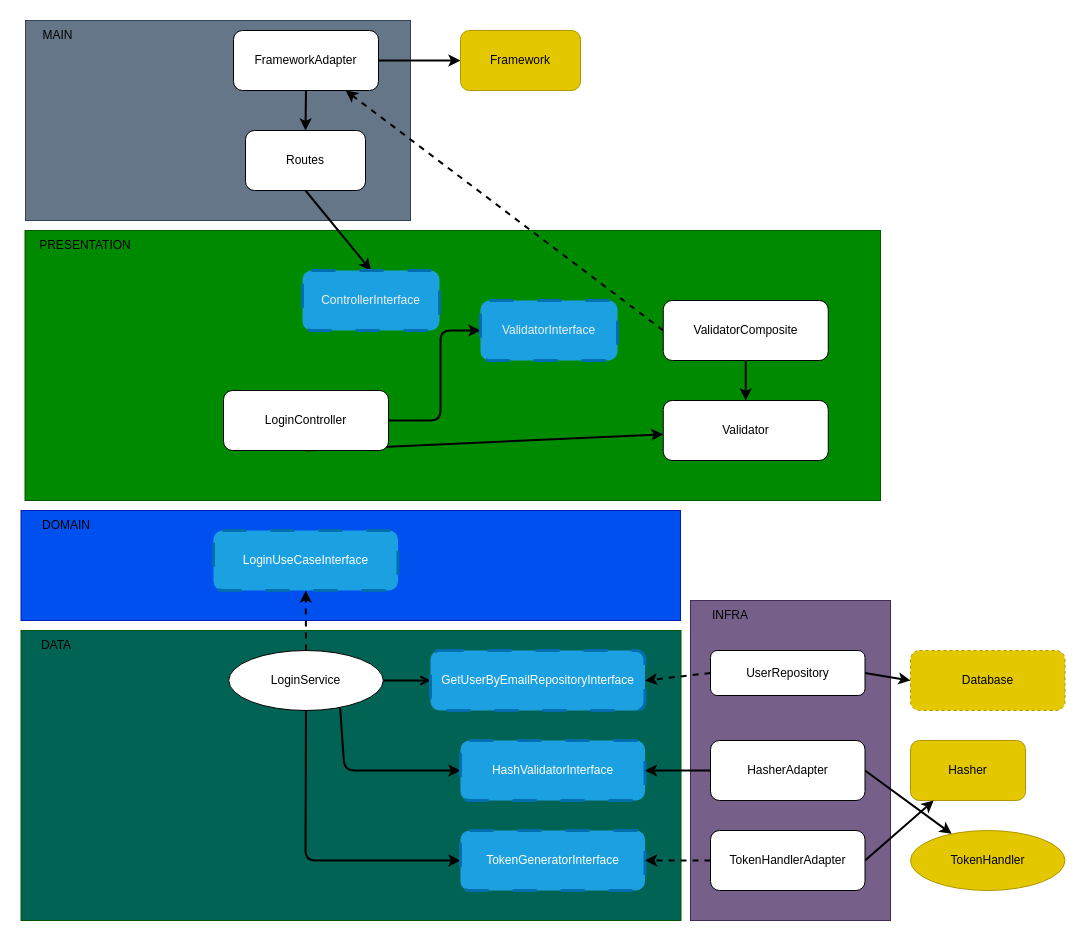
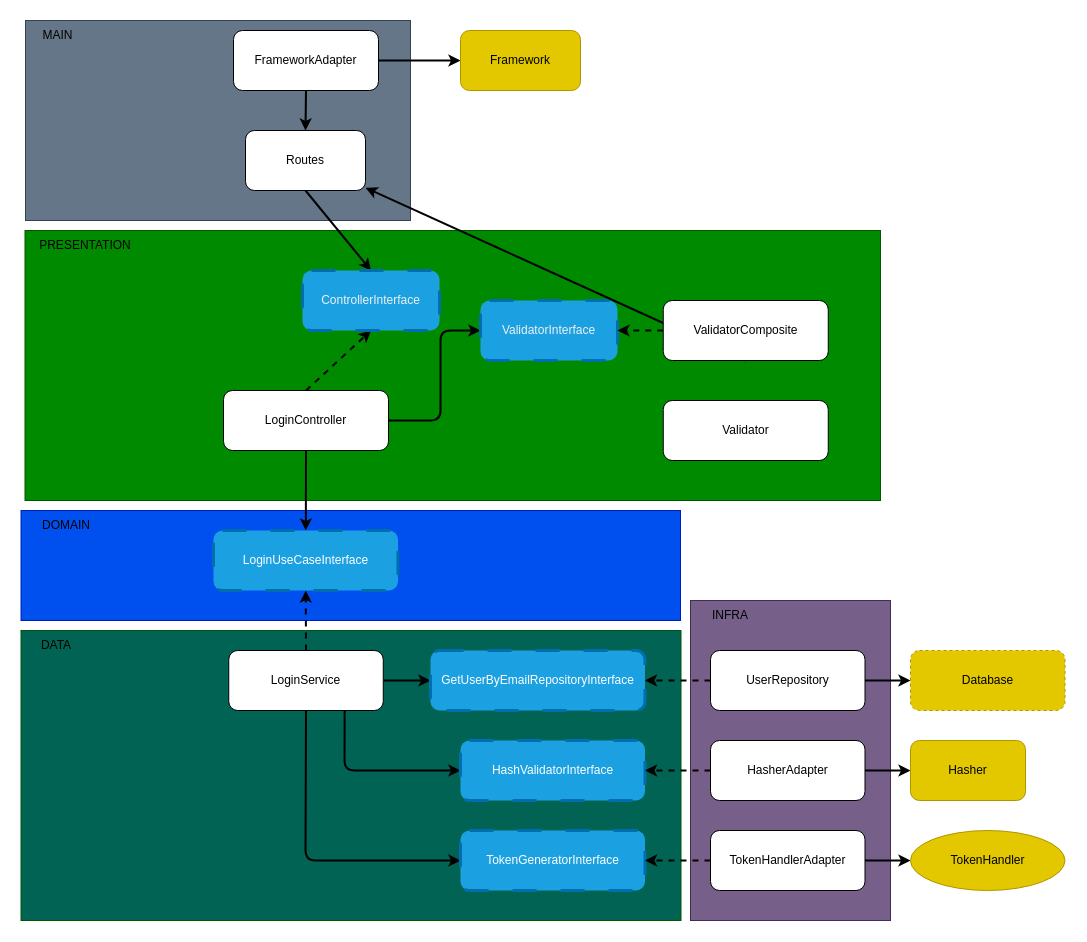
(493, 202) -> (645, 331)
none -> (335, 363)
(746, 376) -> (502, 250)
(520, 441) -> (306, 486)
(788, 673) -> (788, 681)
(306, 681) -> (306, 681)
(420, 681) -> (420, 681)
(697, 771) -> (697, 771)
(905, 799) -> (883, 771)
(896, 833) -> (883, 861)
